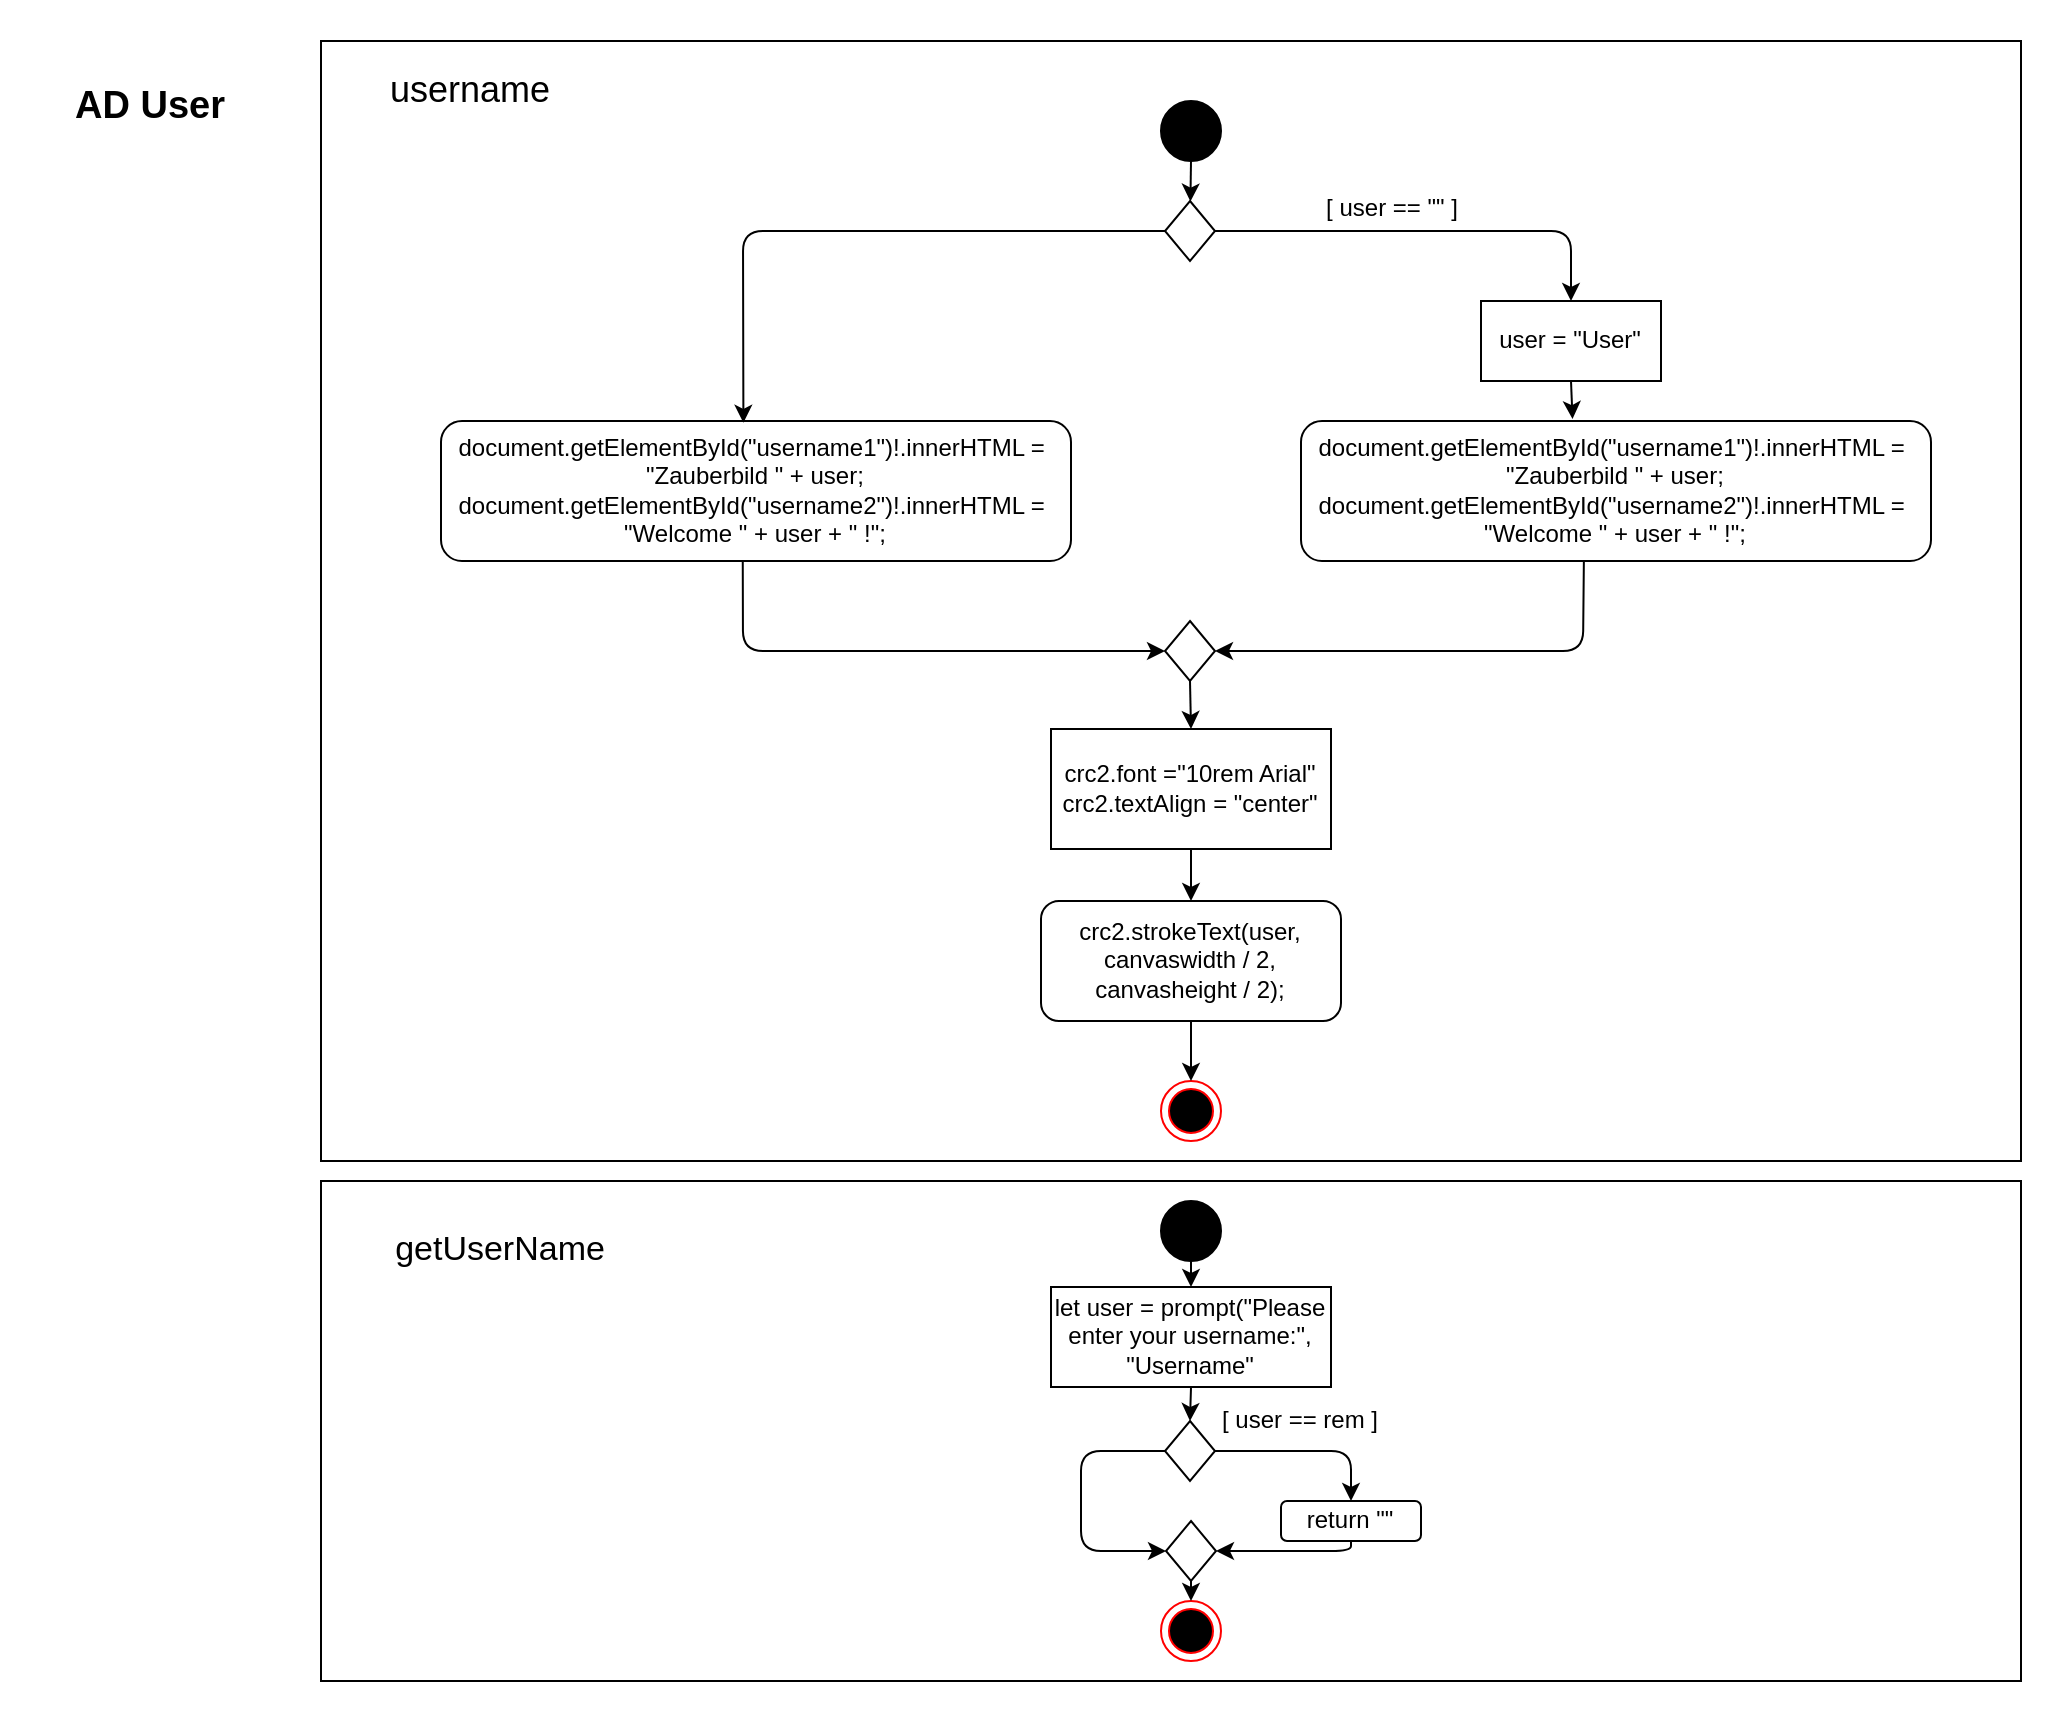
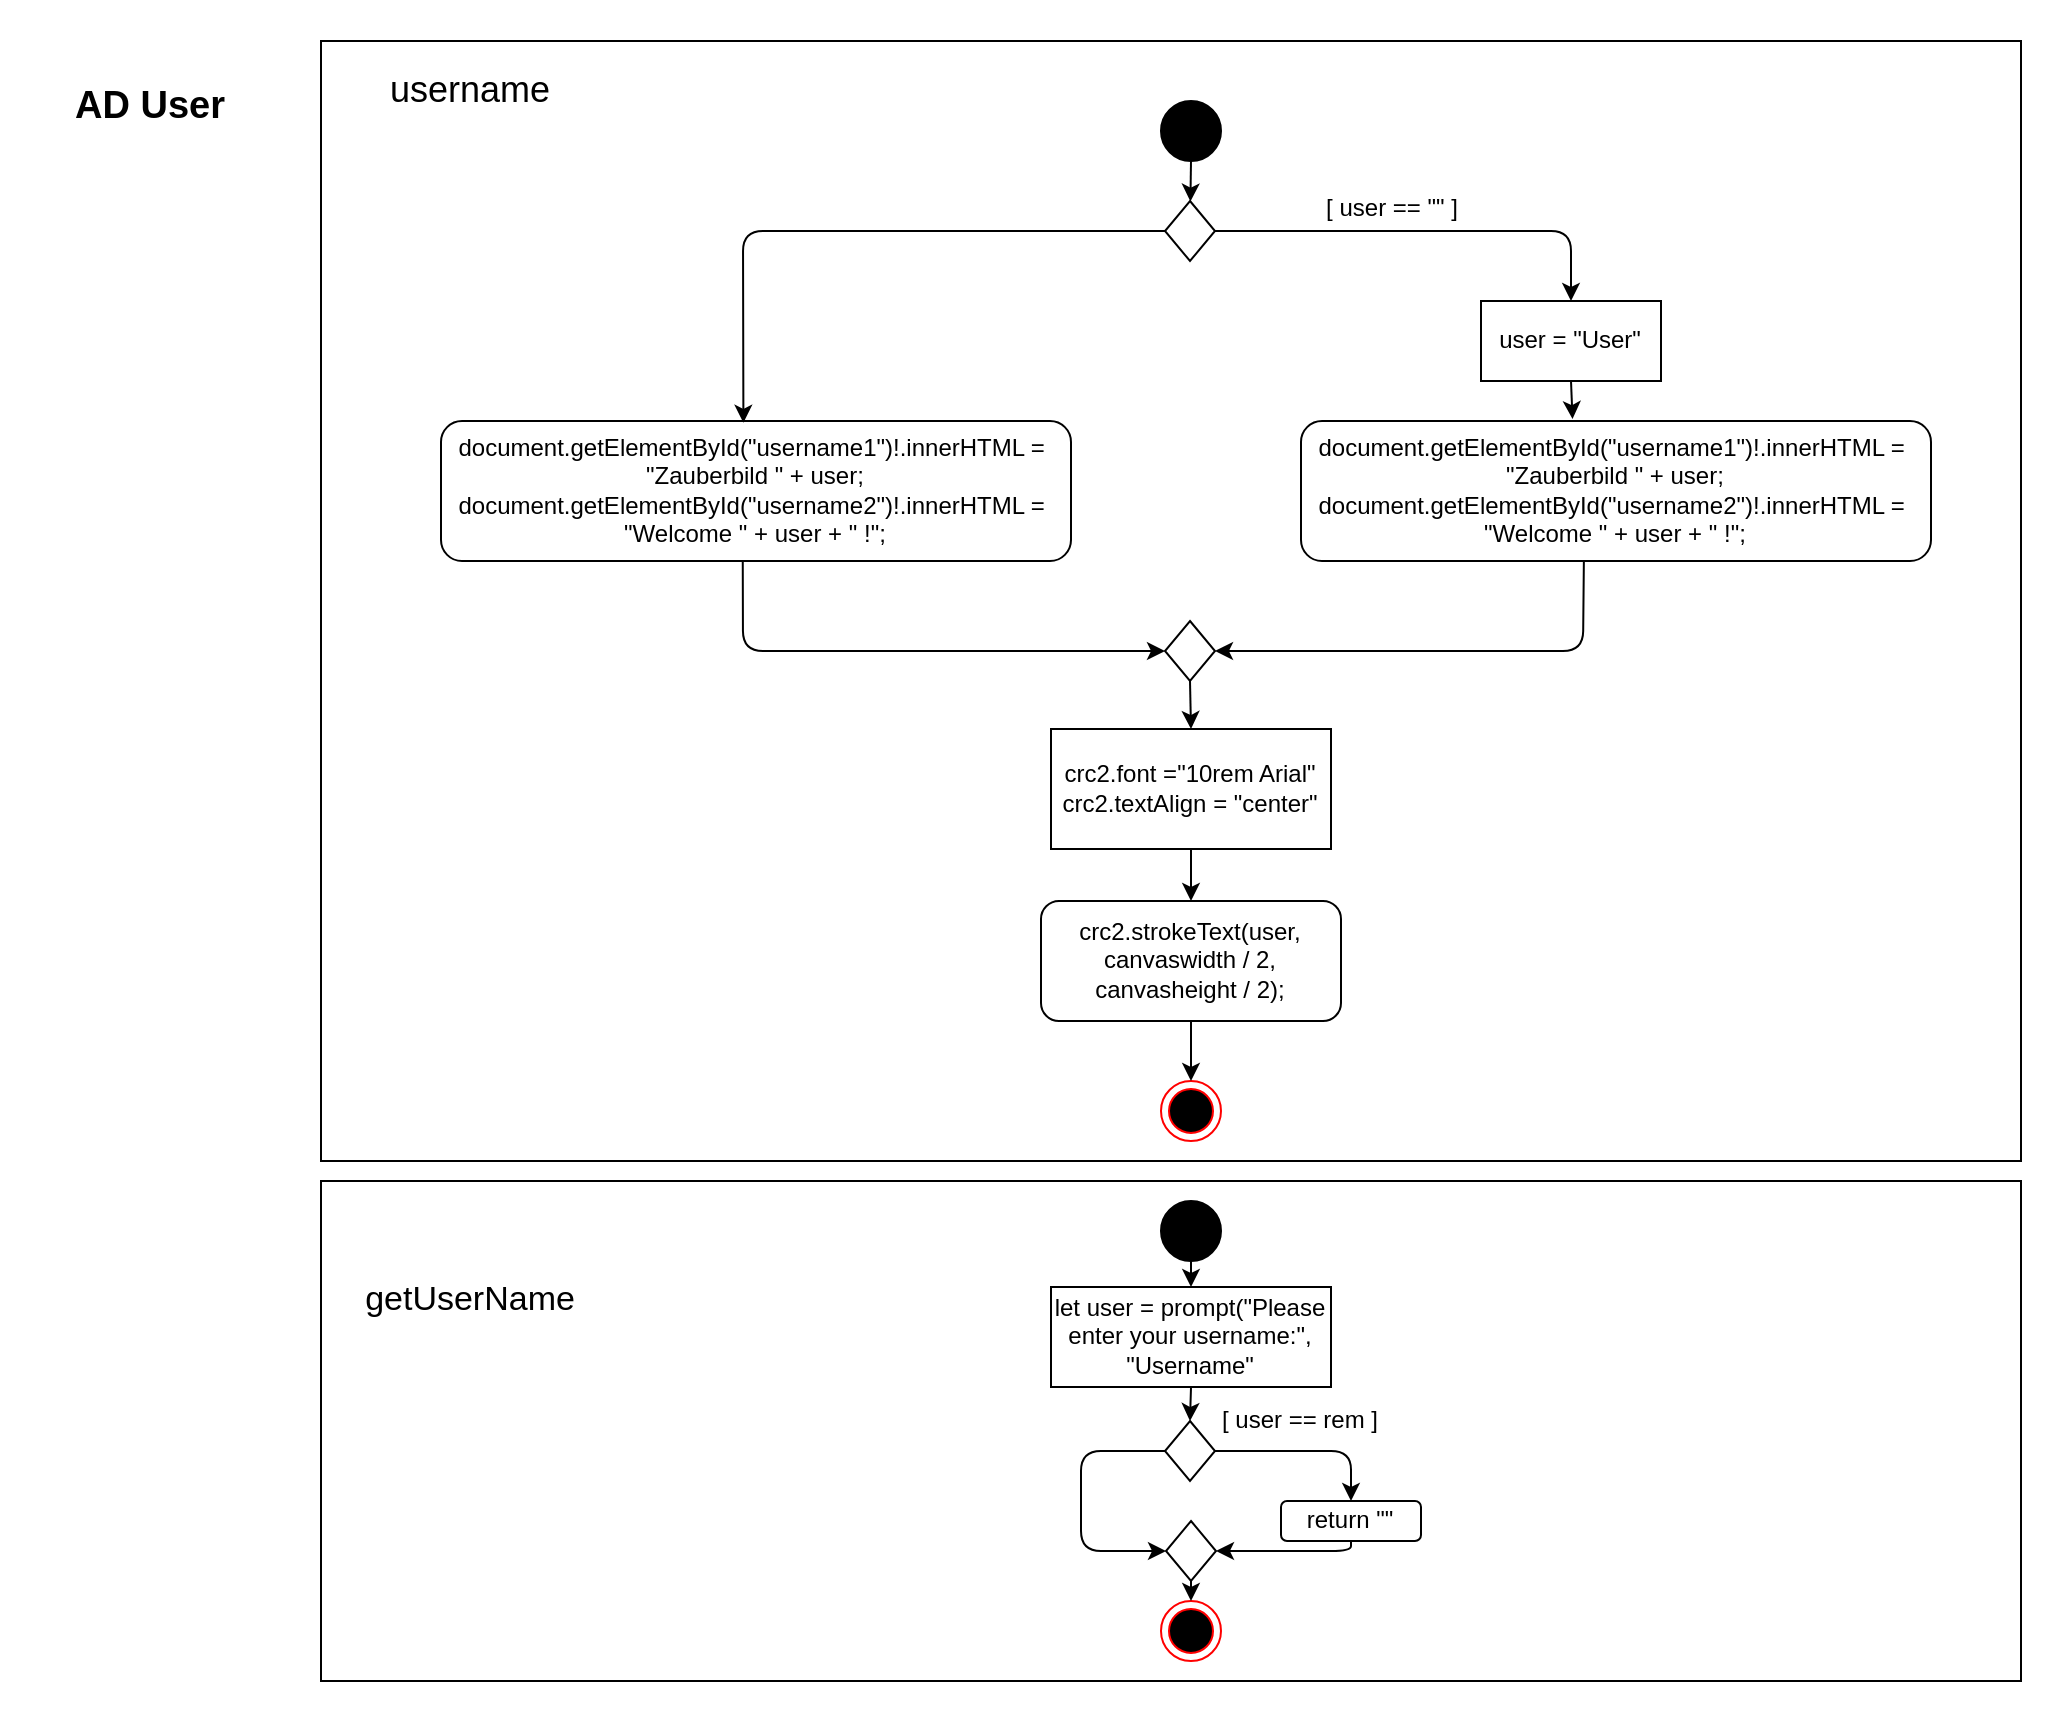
(501, 1251) -> (471, 1301)
